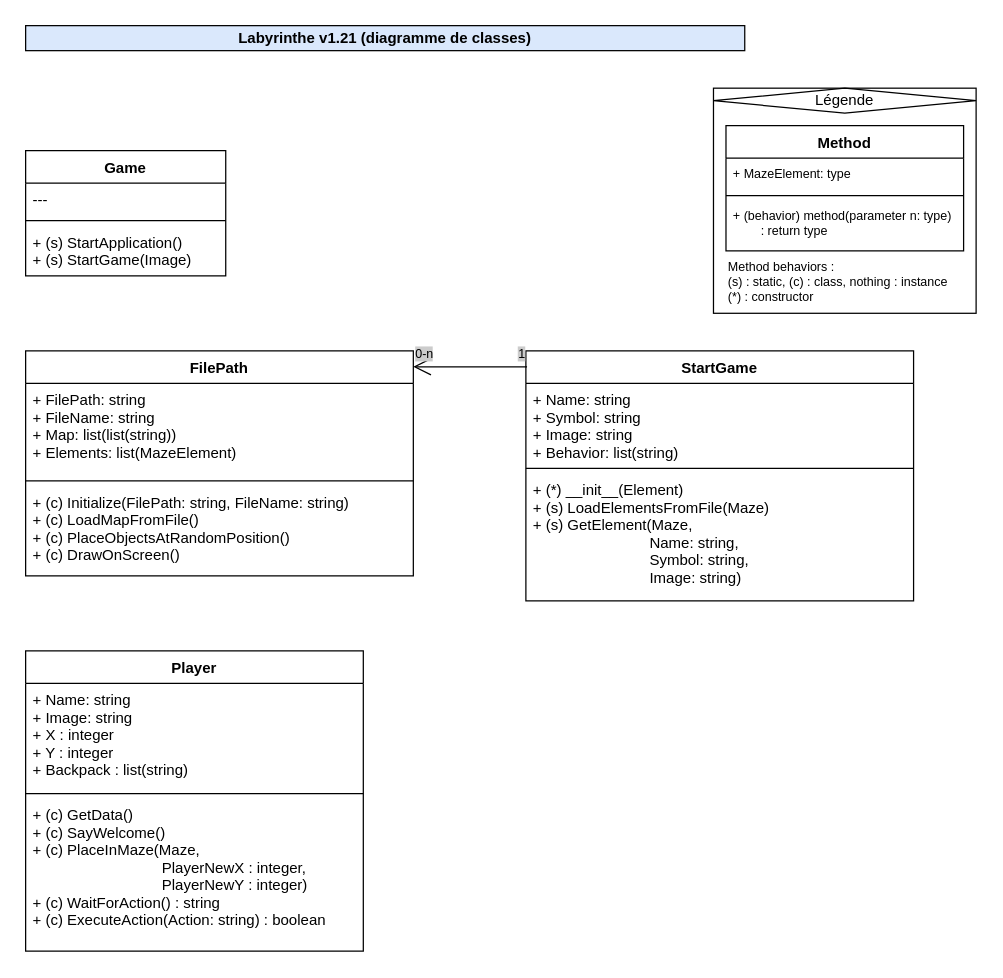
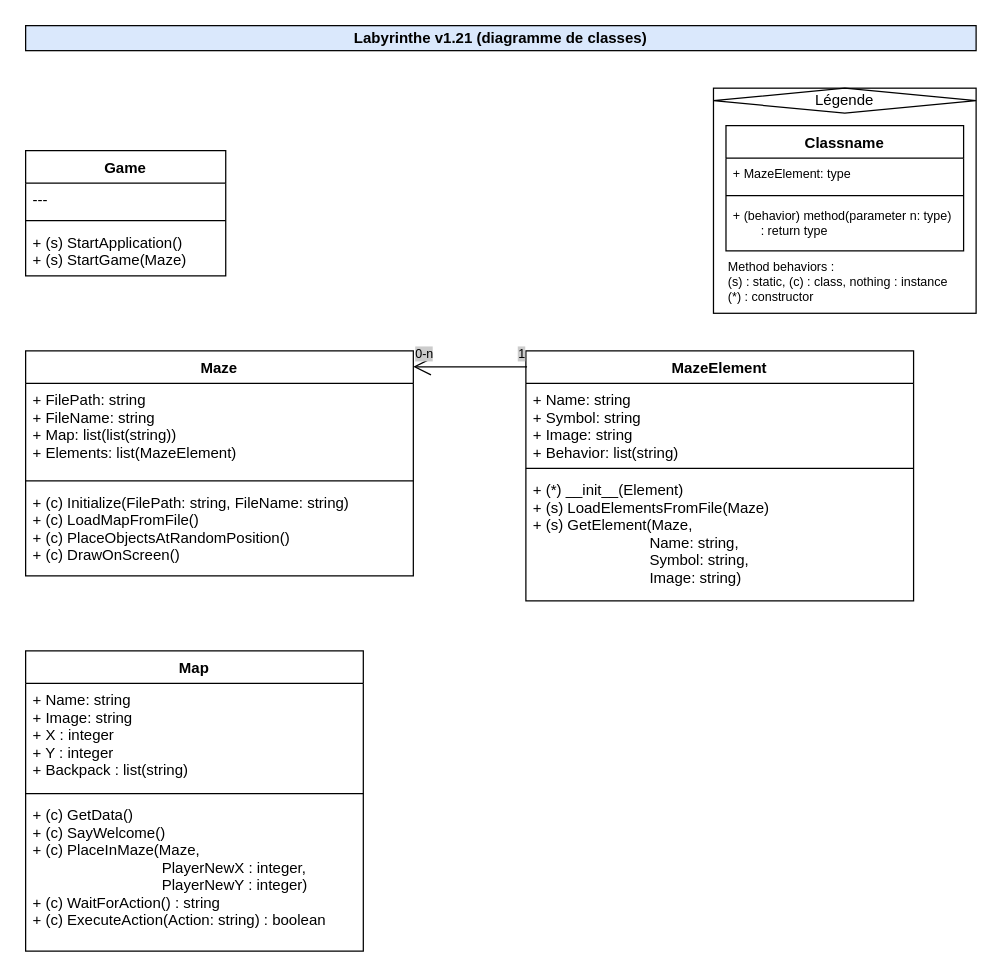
(385, 38) -> (501, 38)
(844, 143) -> (844, 143)
(124, 243) -> (124, 243)
(219, 368) -> (219, 368)
(719, 368) -> (719, 368)
(194, 668) -> (194, 668)
